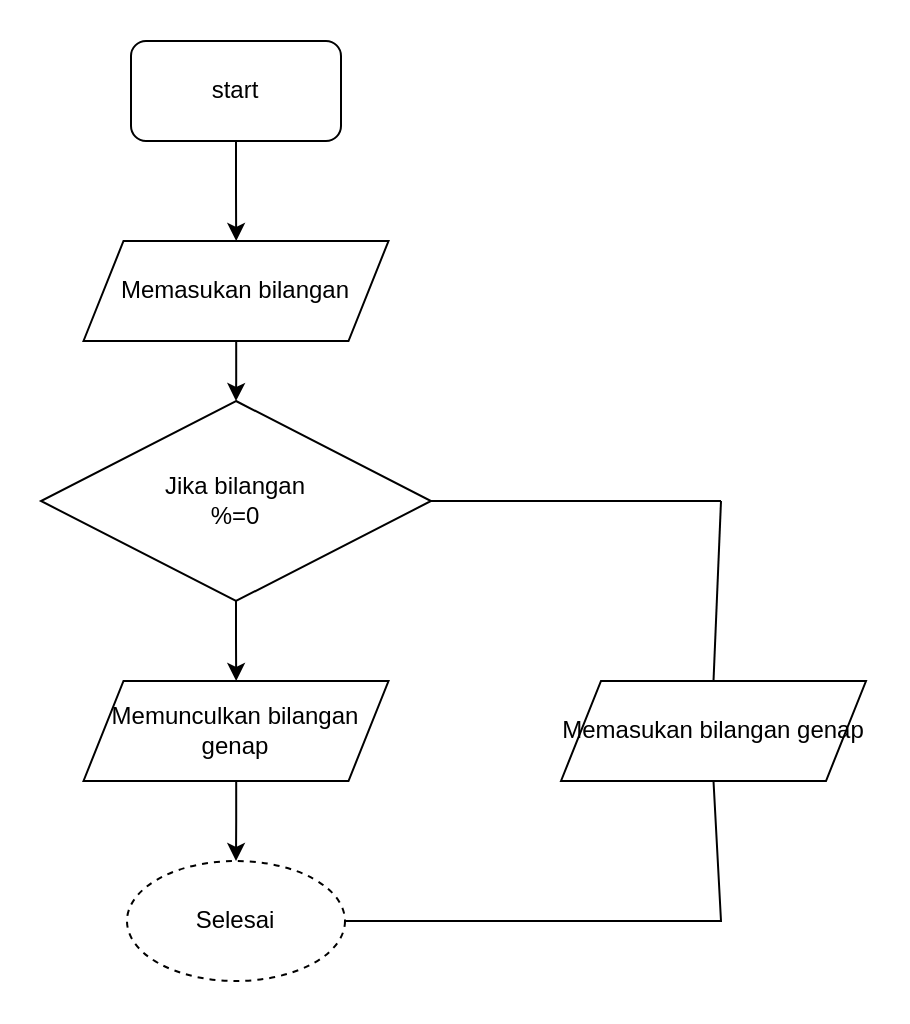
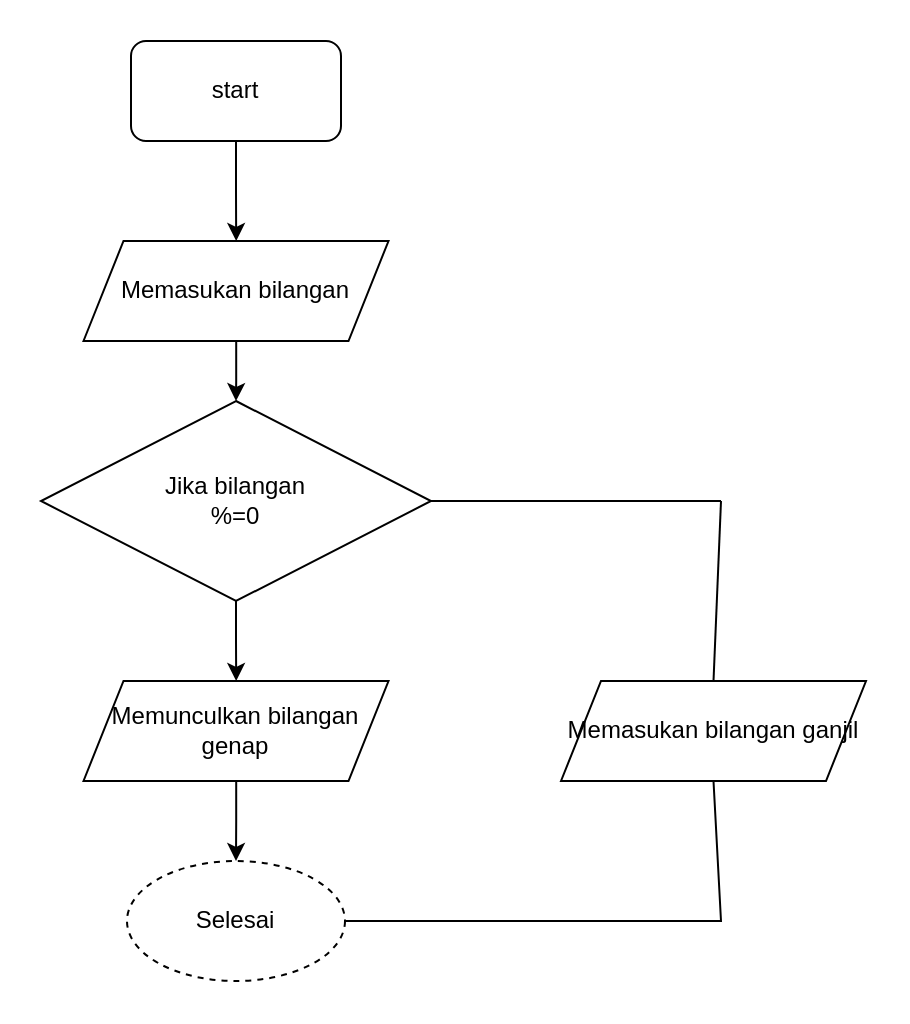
(714, 731) -> (714, 731)
